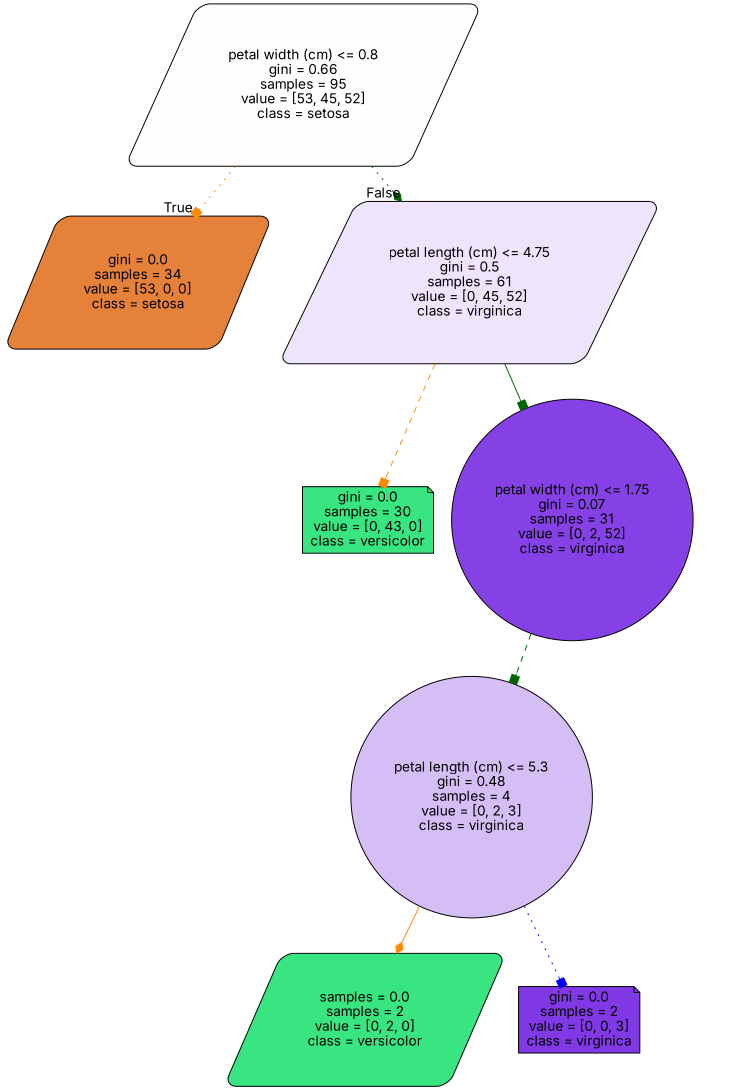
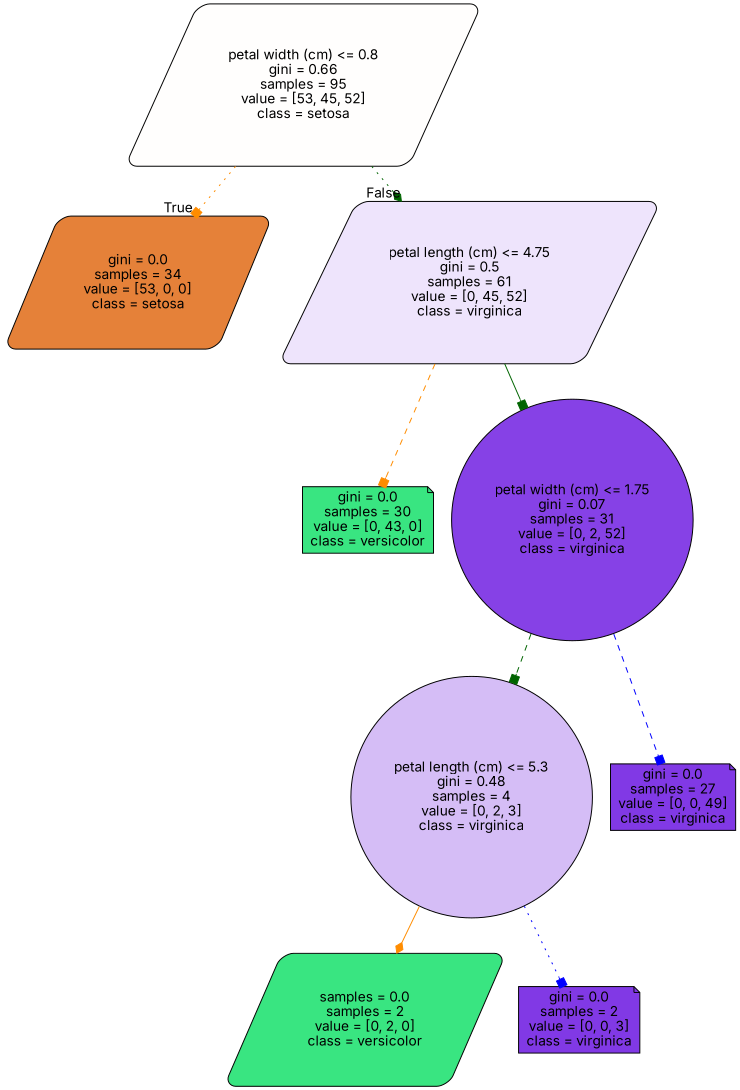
none -> (673, 797)
